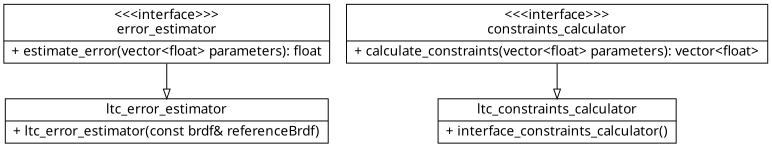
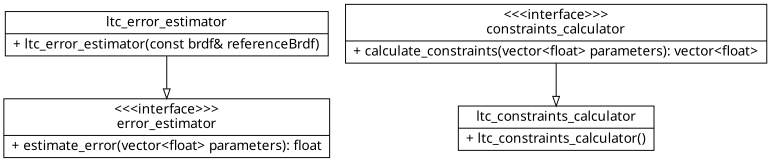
(167, 76) -> (167, 72)
(557, 132) -> (556, 139)
